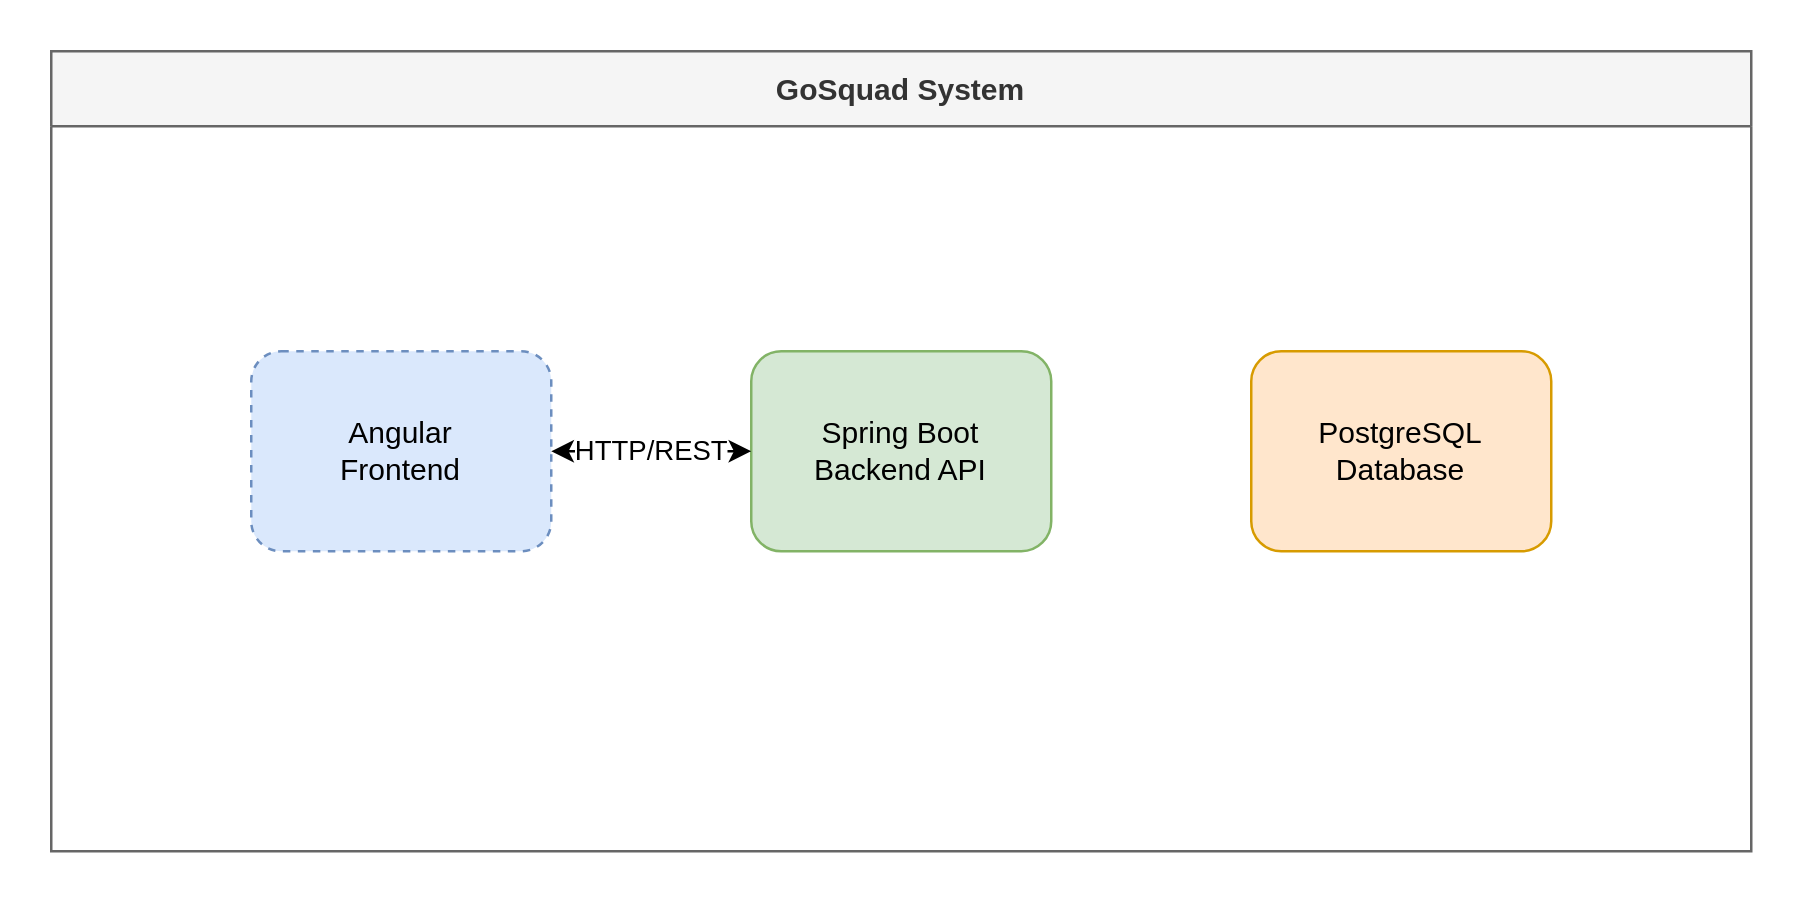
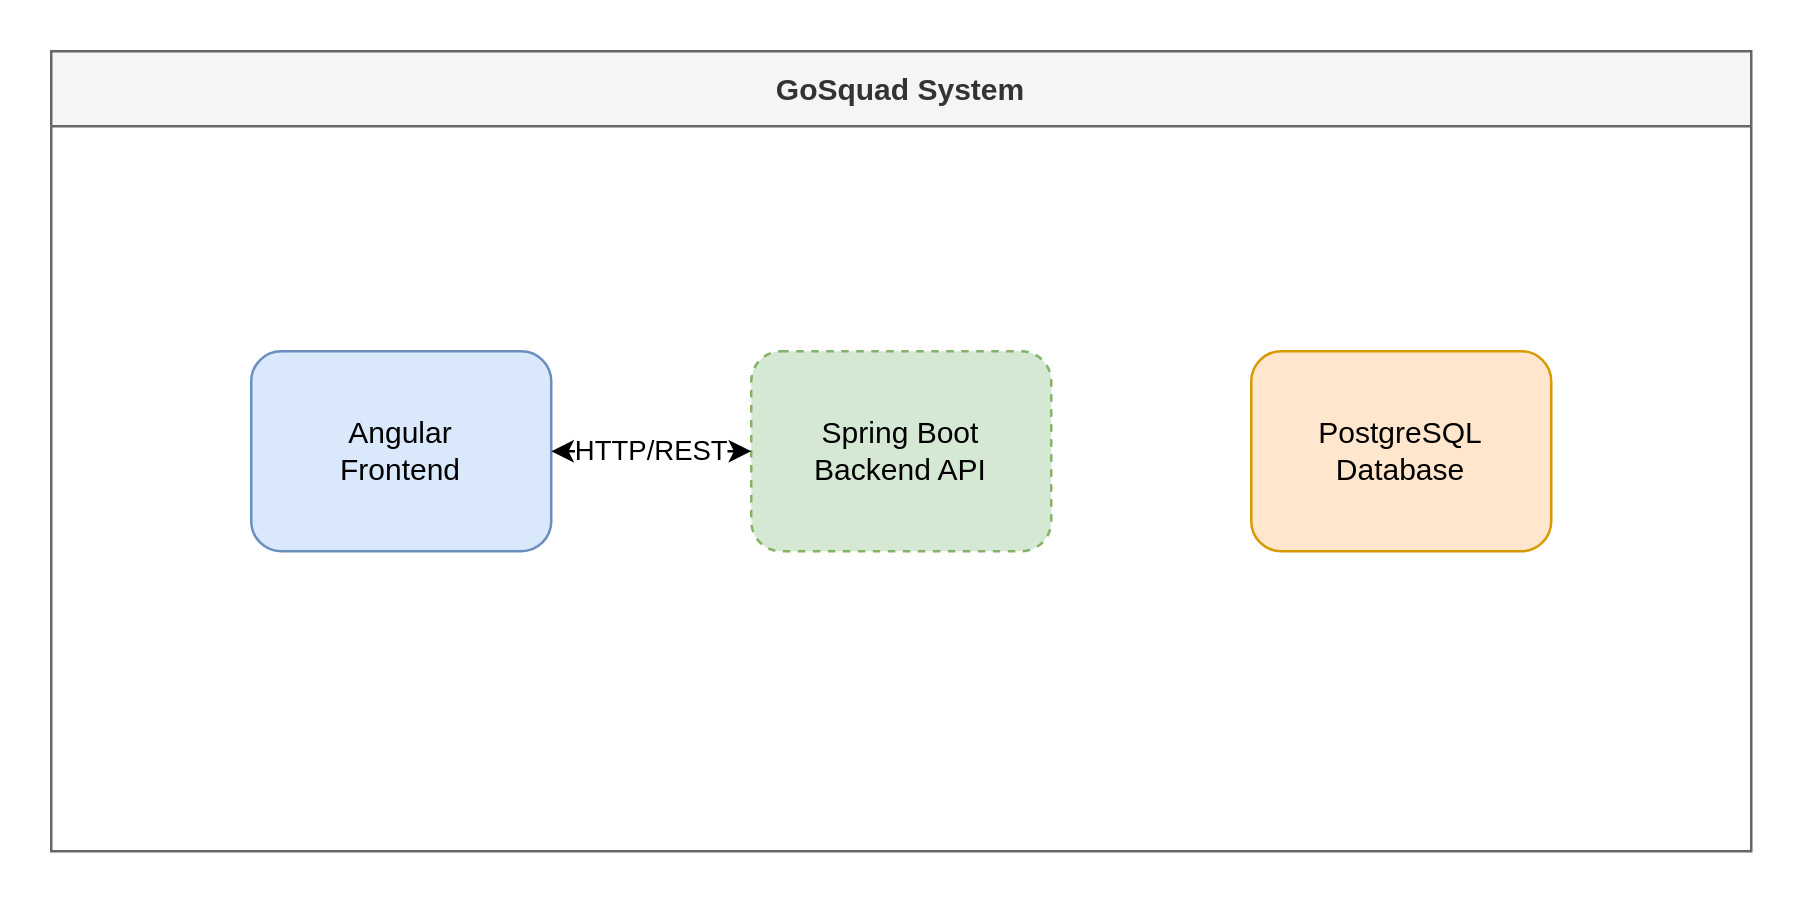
(401, 451) -> (401, 451)
(901, 451) -> (901, 451)
